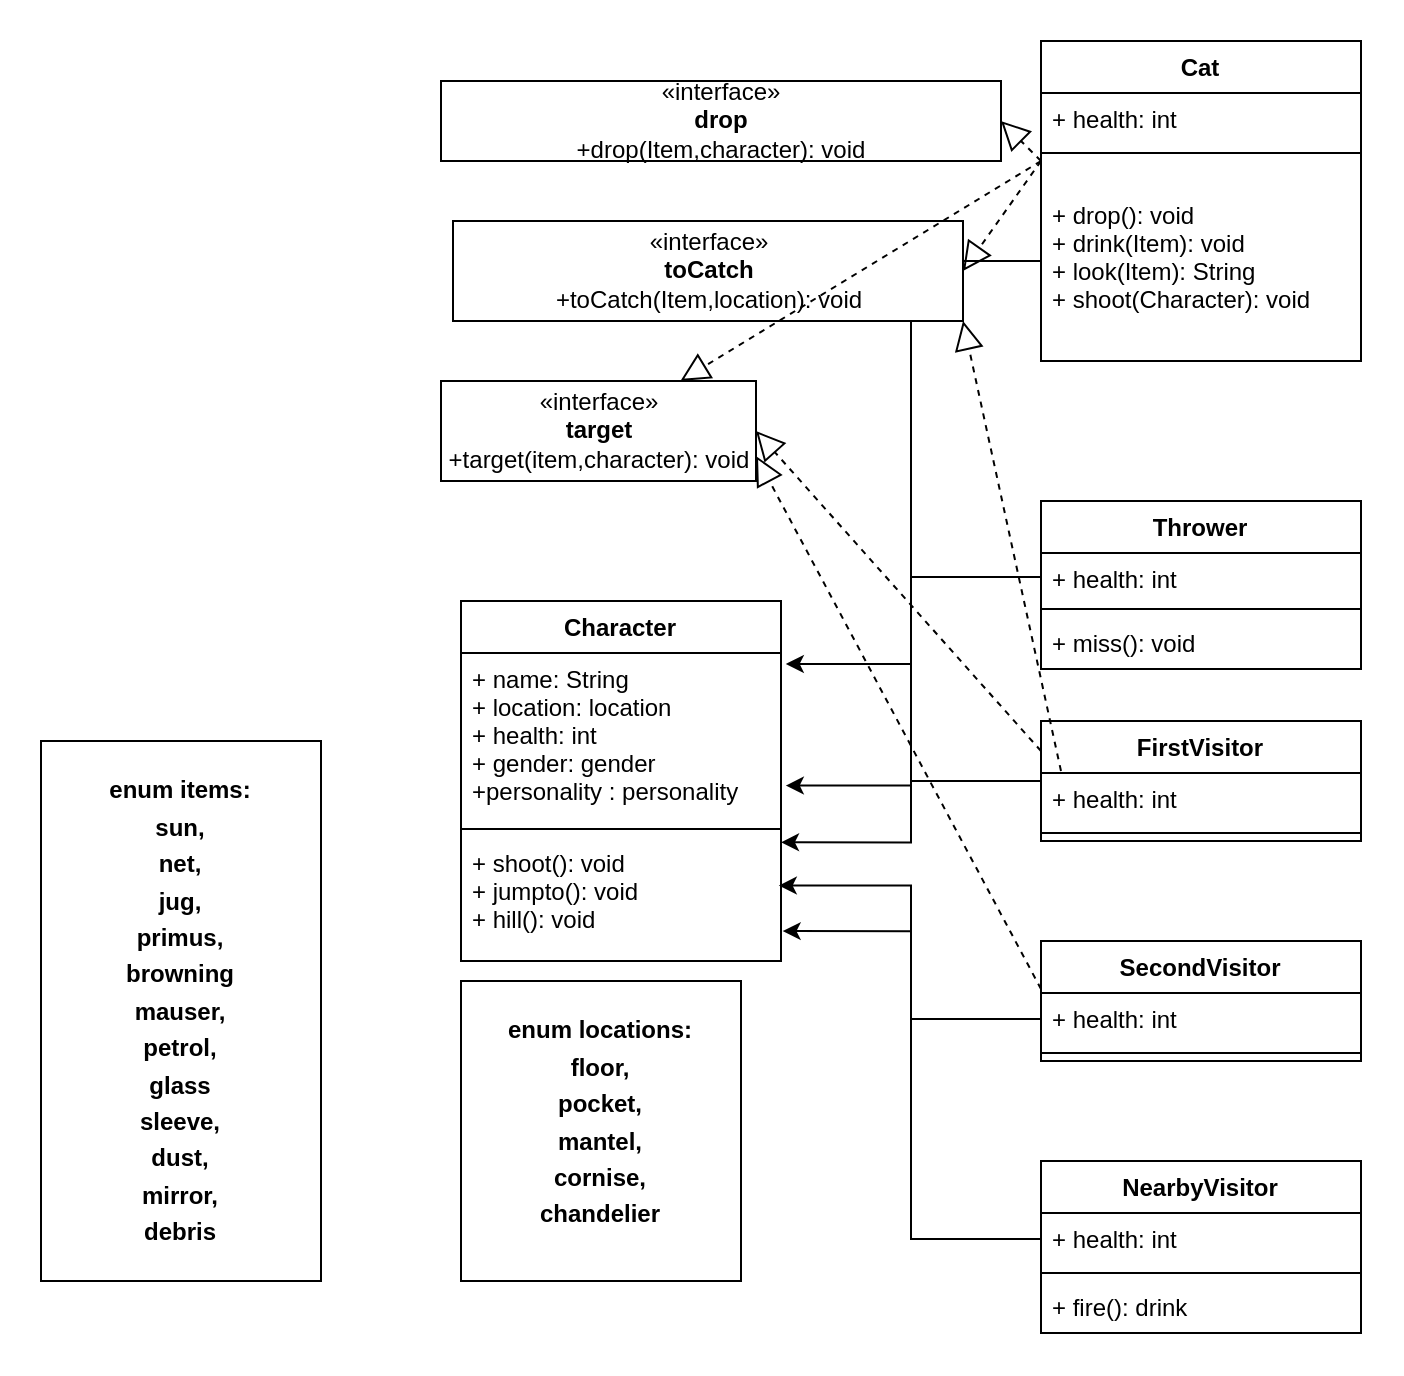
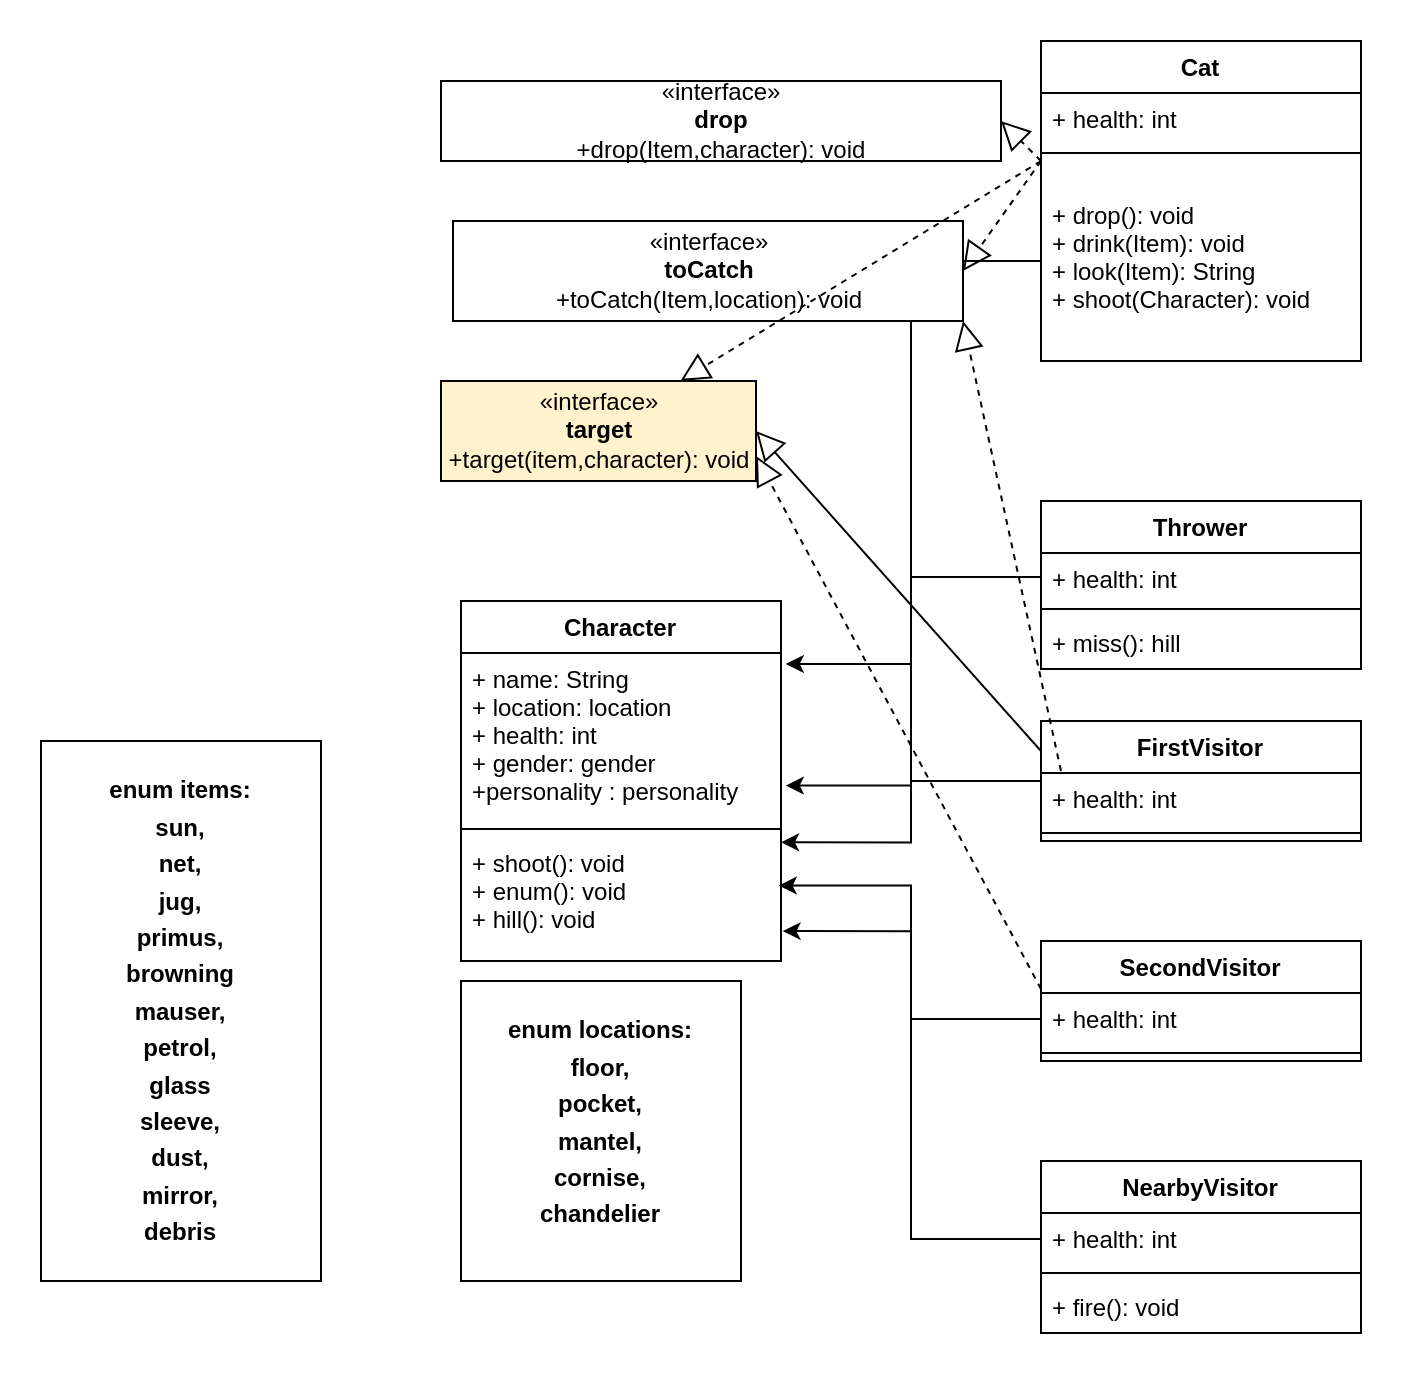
(599, 431) -> (599, 431)
(842, 528) -> (842, 528)
(1130, 644) -> (1124, 644)
(560, 864) -> (560, 864)
(1137, 1308) -> (1130, 1308)
